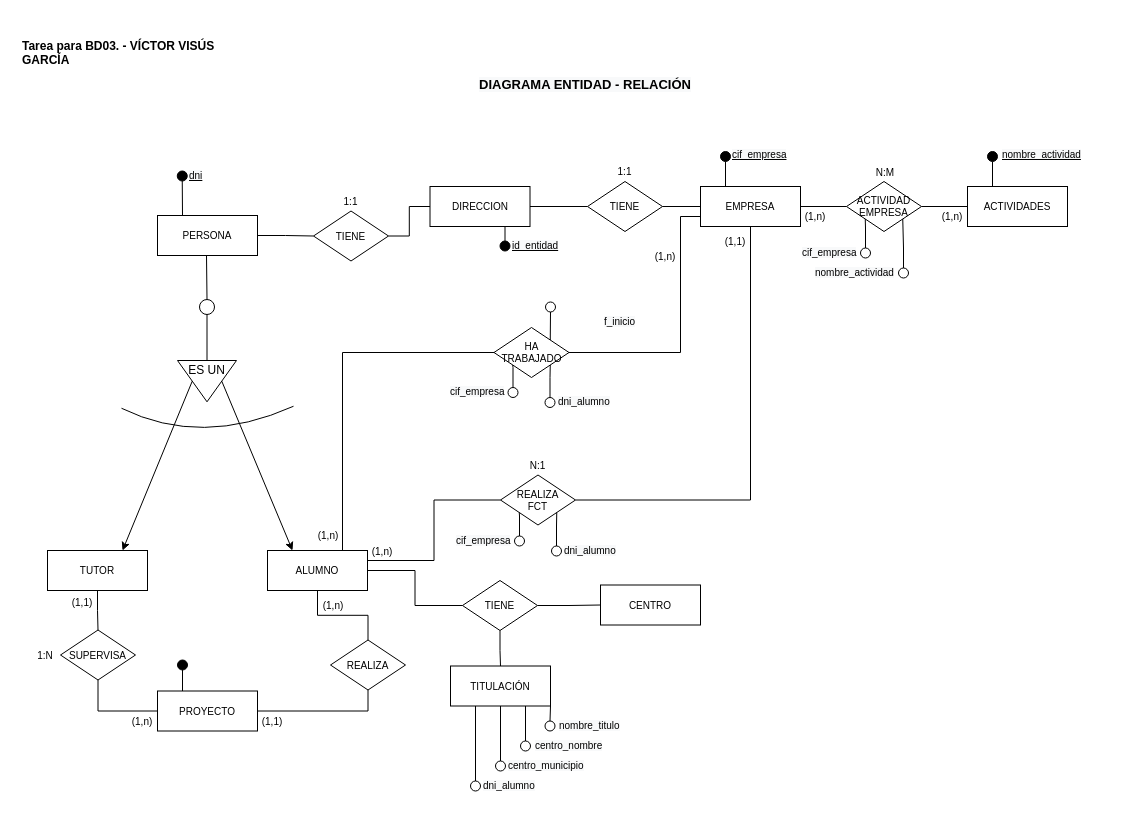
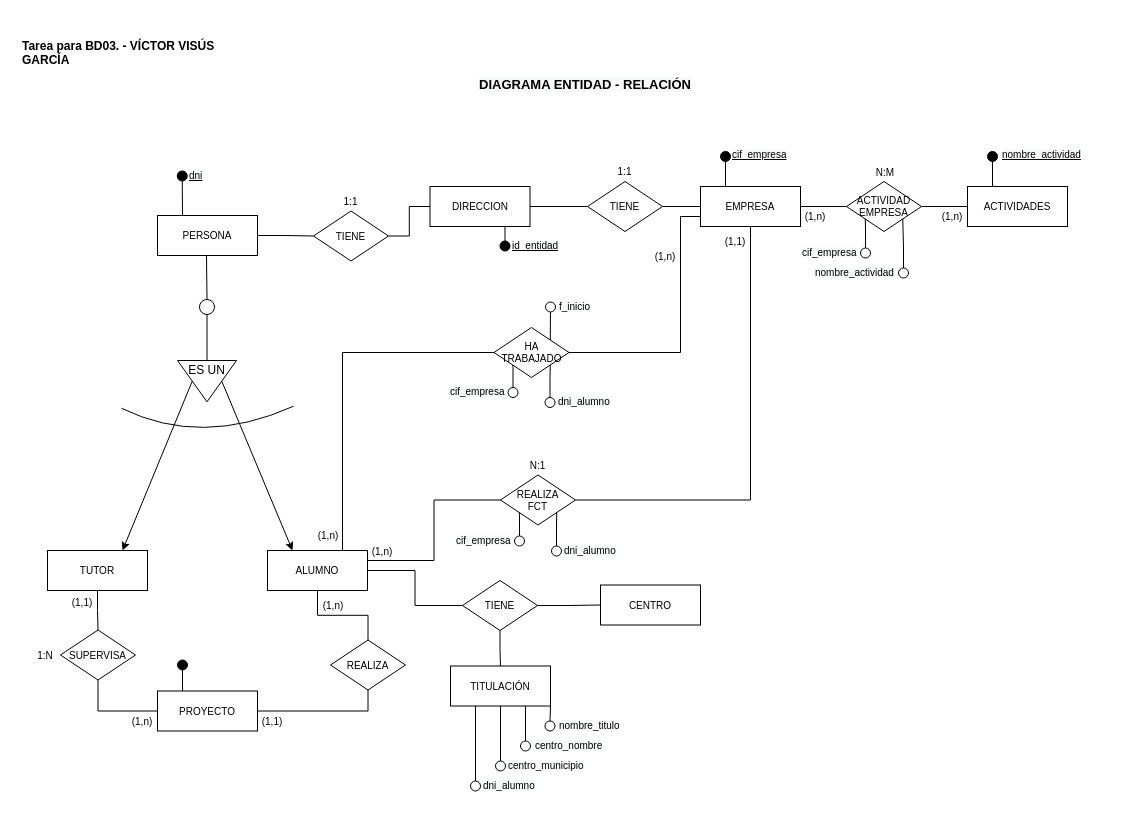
(643, 322) -> (598, 307)
